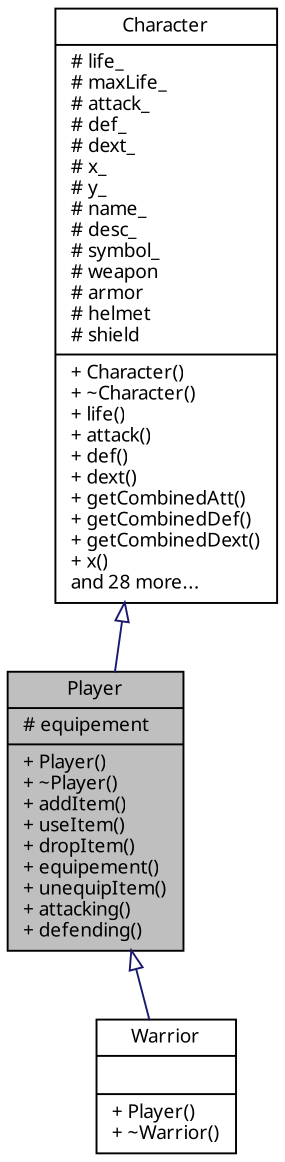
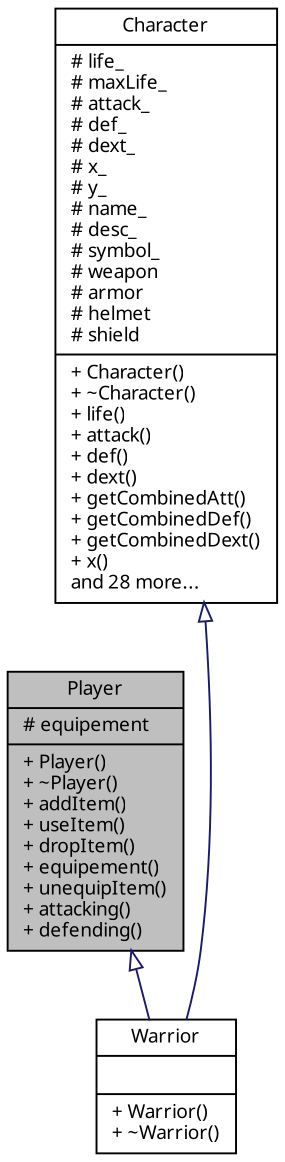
(118, 647) -> (210, 822)
(154, 1112) -> (161, 1112)
